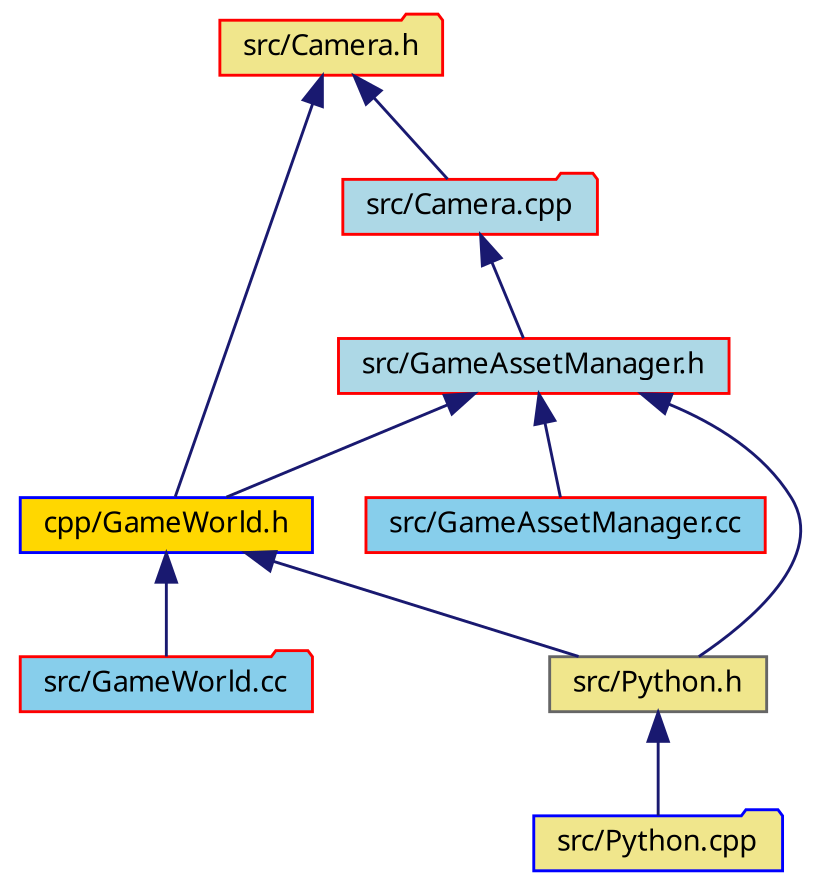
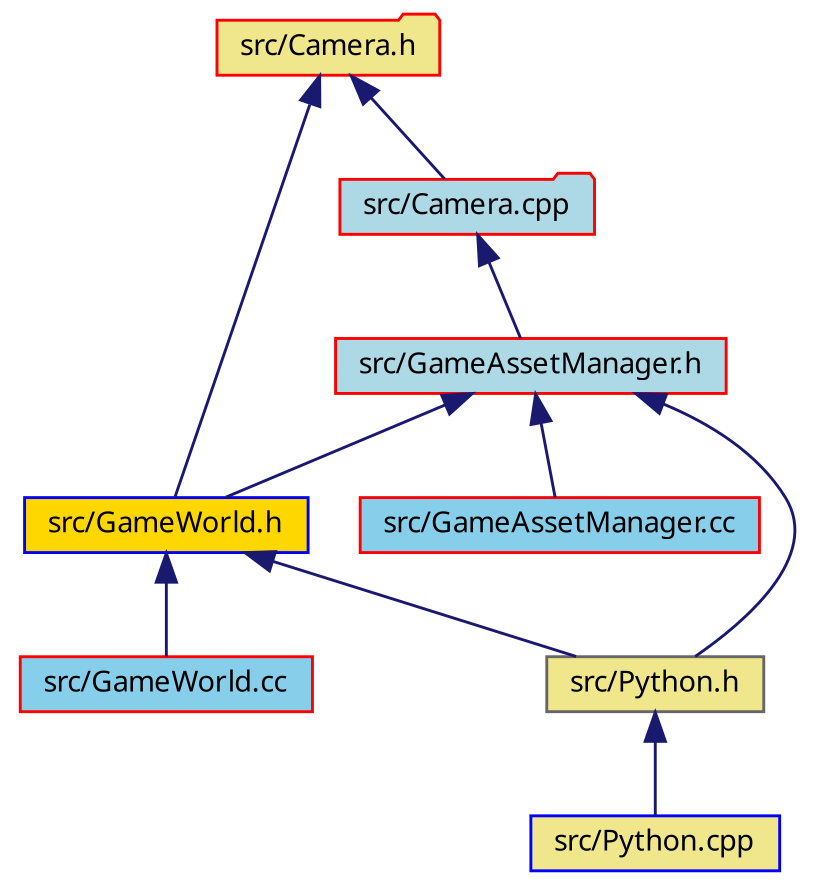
(166, 525) -> (166, 525)
(166, 684) -> (166, 684)
(658, 843) -> (655, 843)
